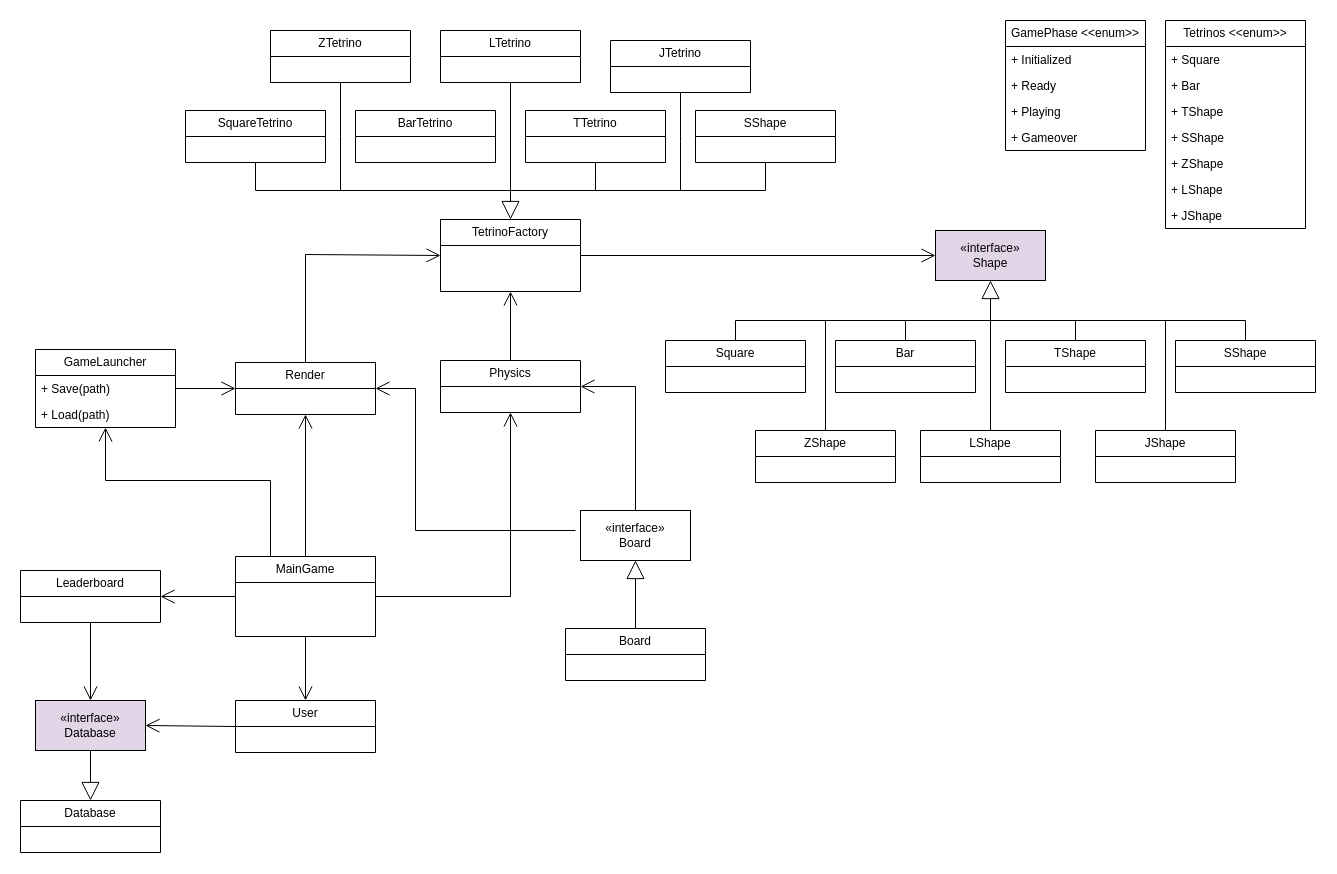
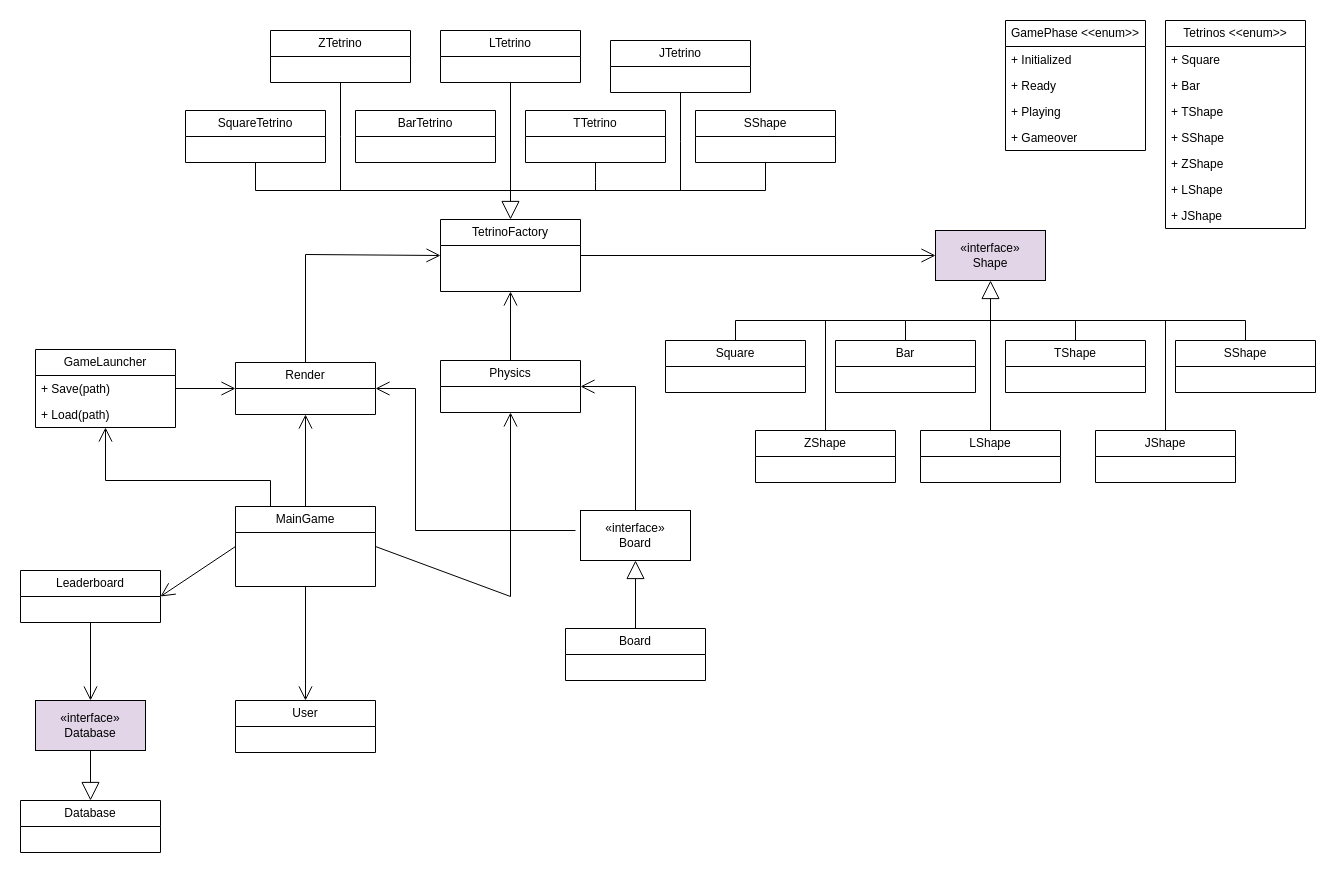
(306, 597) -> (306, 547)
(191, 726) -> none
